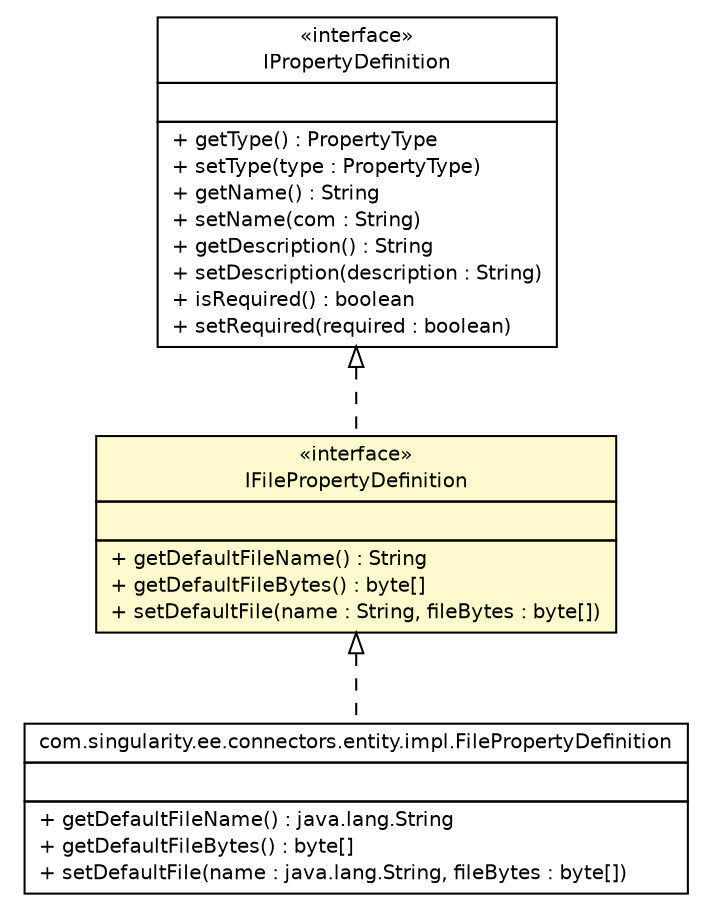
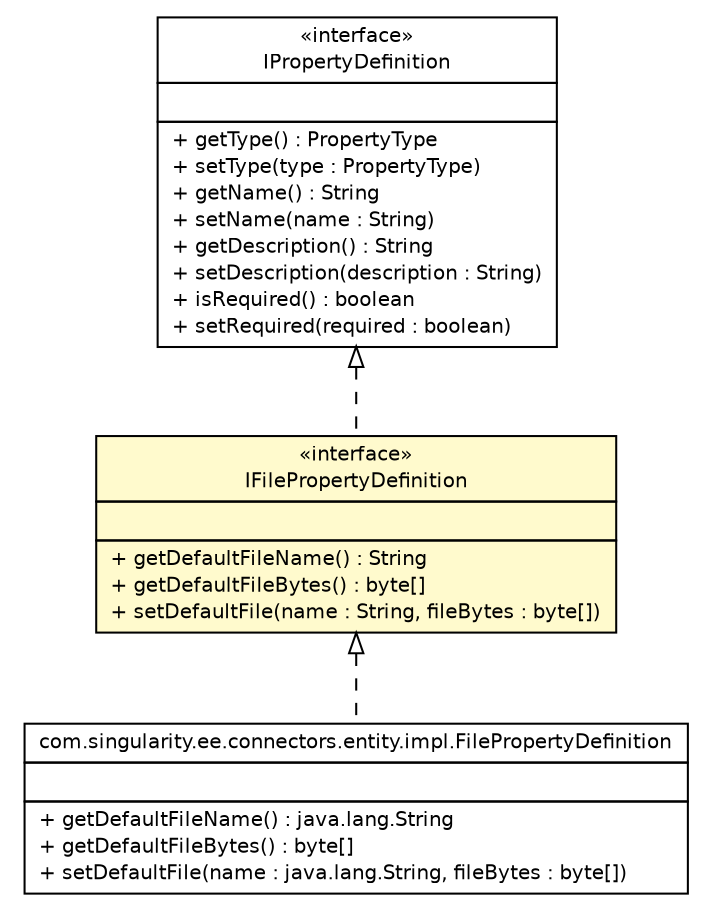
(297, 220) -> (304, 220)
